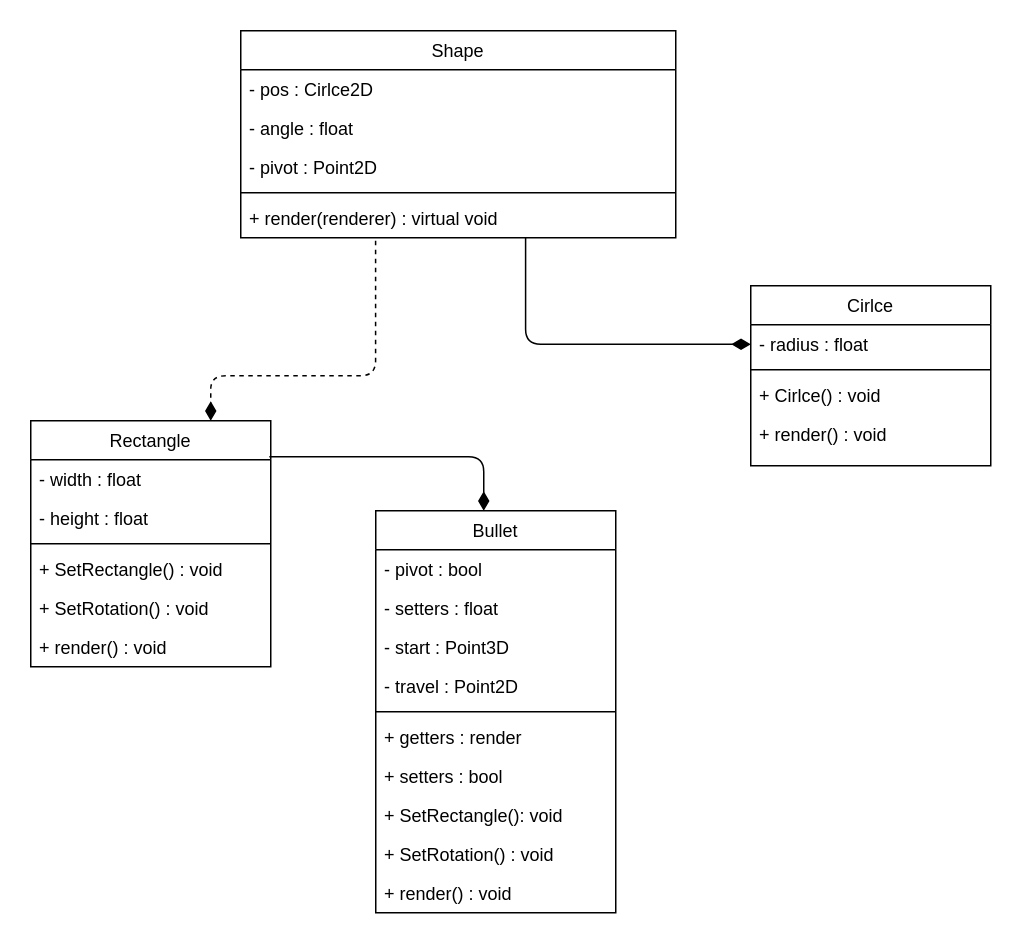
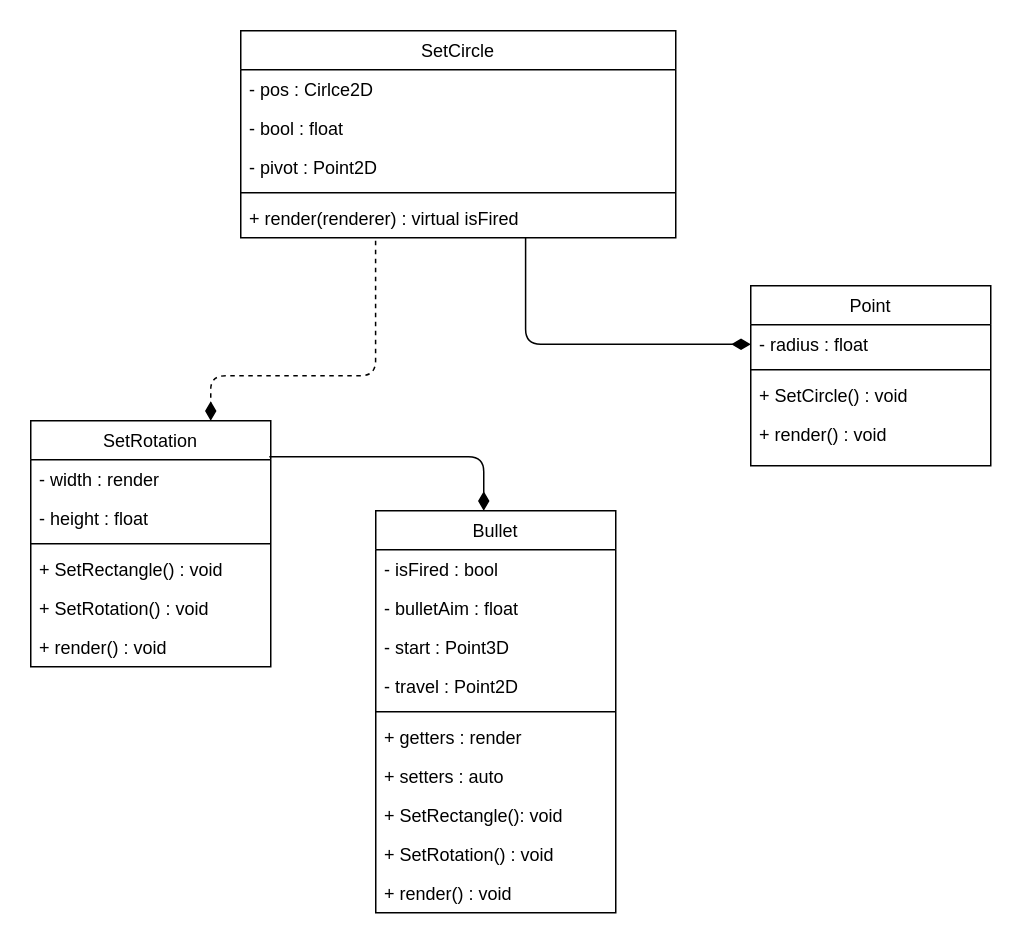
(458, 51) -> (458, 51)
(311, 129) -> (306, 129)
(397, 219) -> (409, 219)
(870, 306) -> (870, 306)
(828, 396) -> (843, 396)
(150, 441) -> (150, 441)
(101, 480) -> (108, 480)
(441, 570) -> (448, 570)
(458, 609) -> (461, 609)
(453, 777) -> (455, 777)
